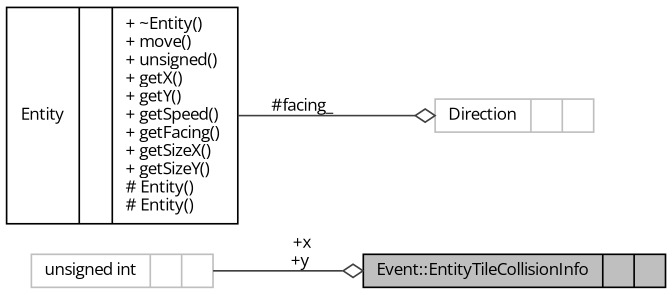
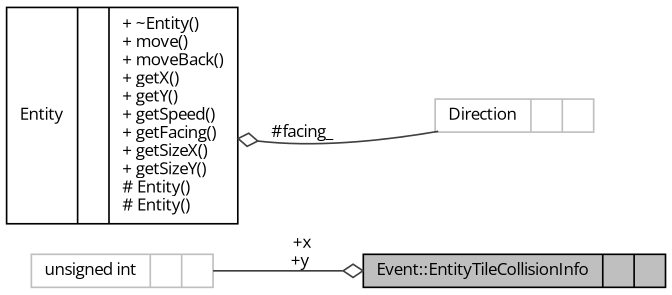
(172, 60) -> (173, 60)
(327, 116) -> (348, 142)
